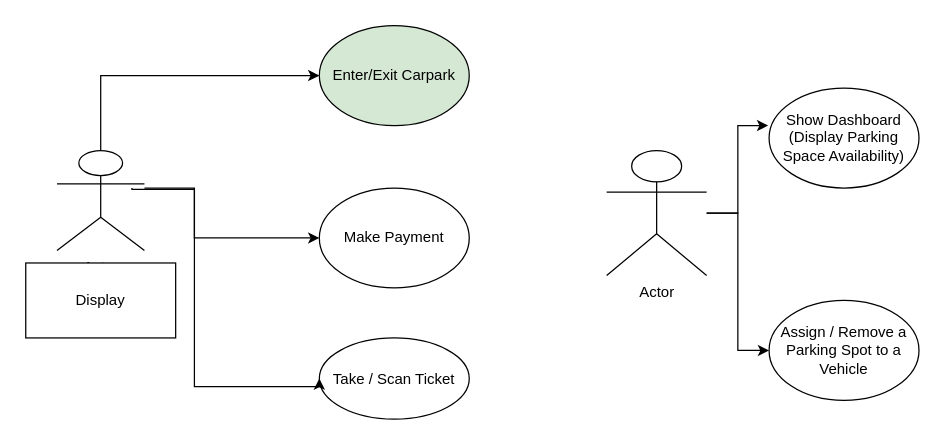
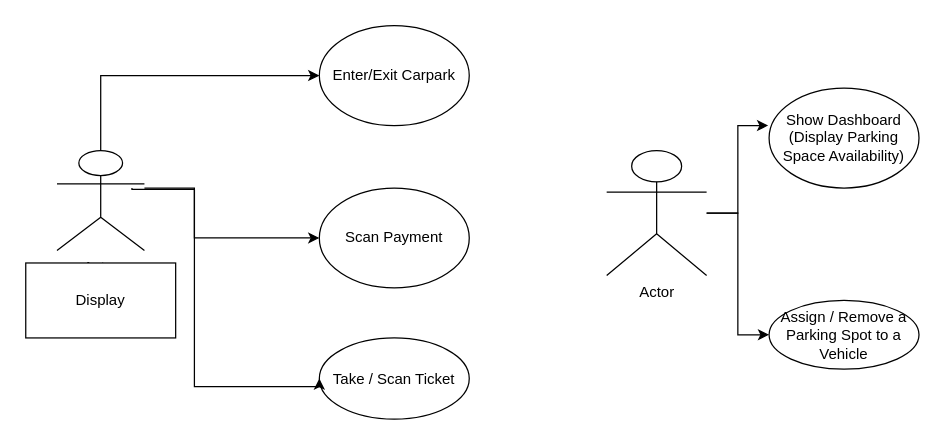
(394, 76) -> (394, 76)
(394, 238) -> (394, 238)
(844, 351) -> (844, 335)
